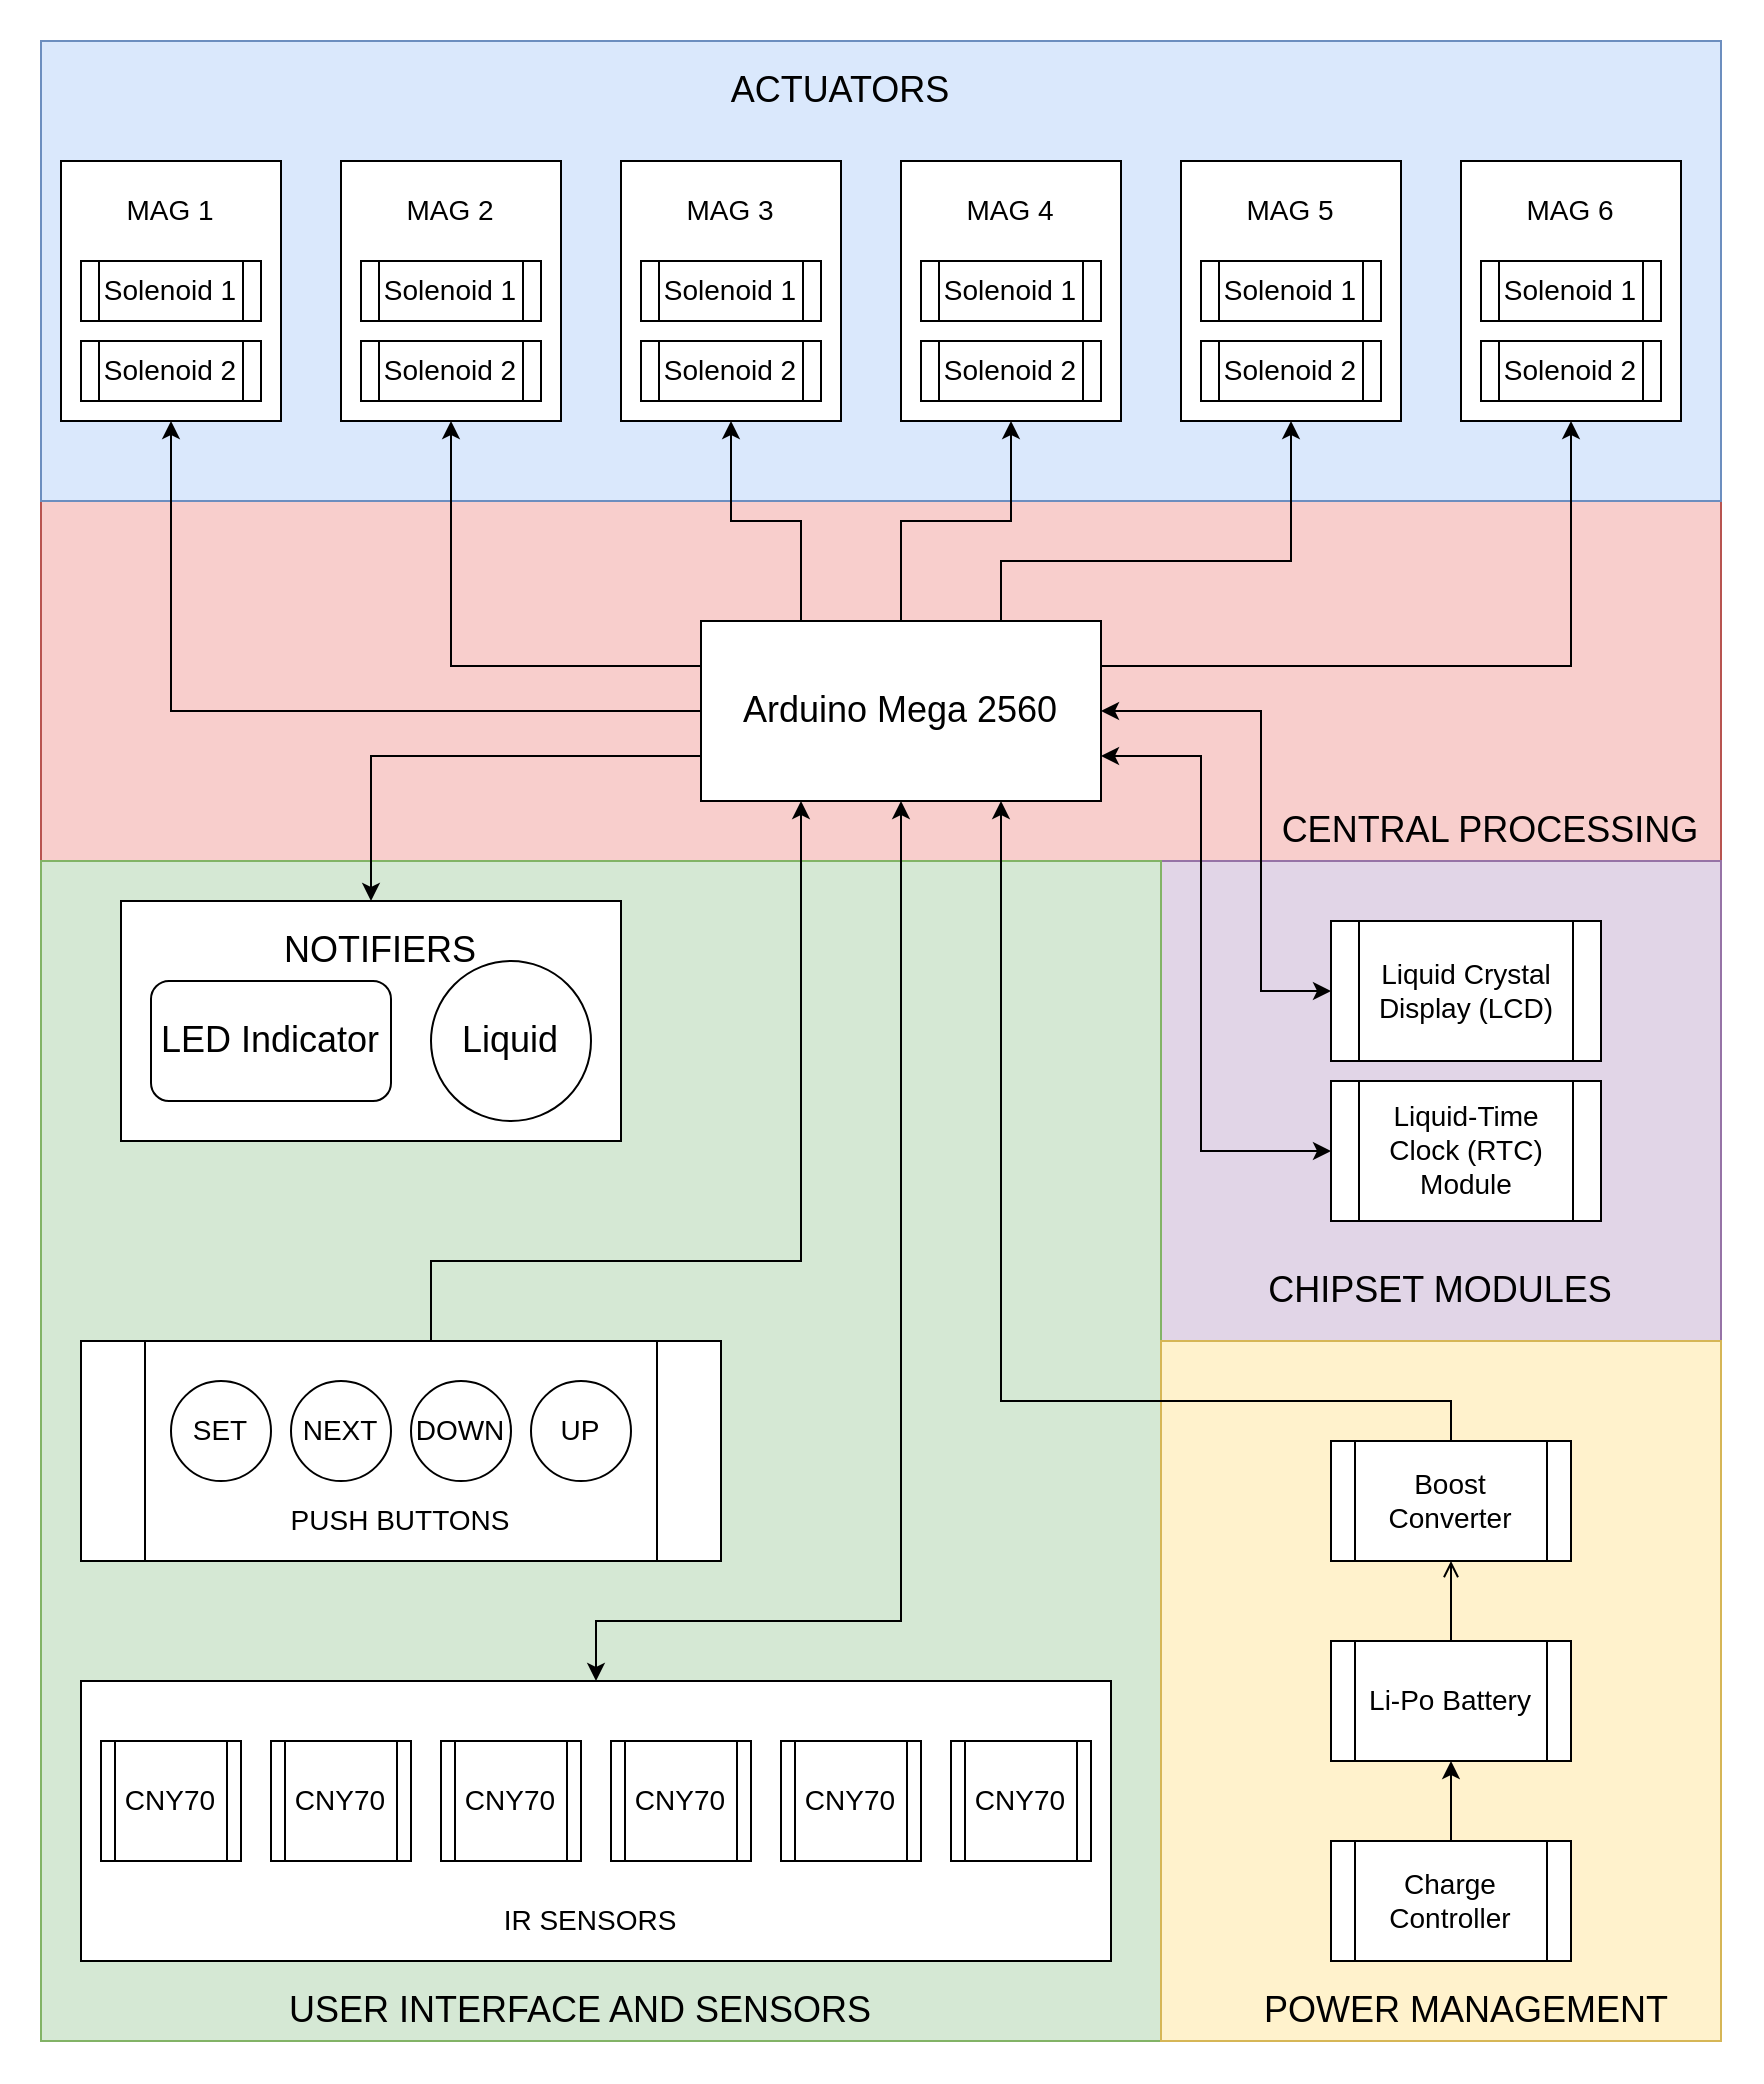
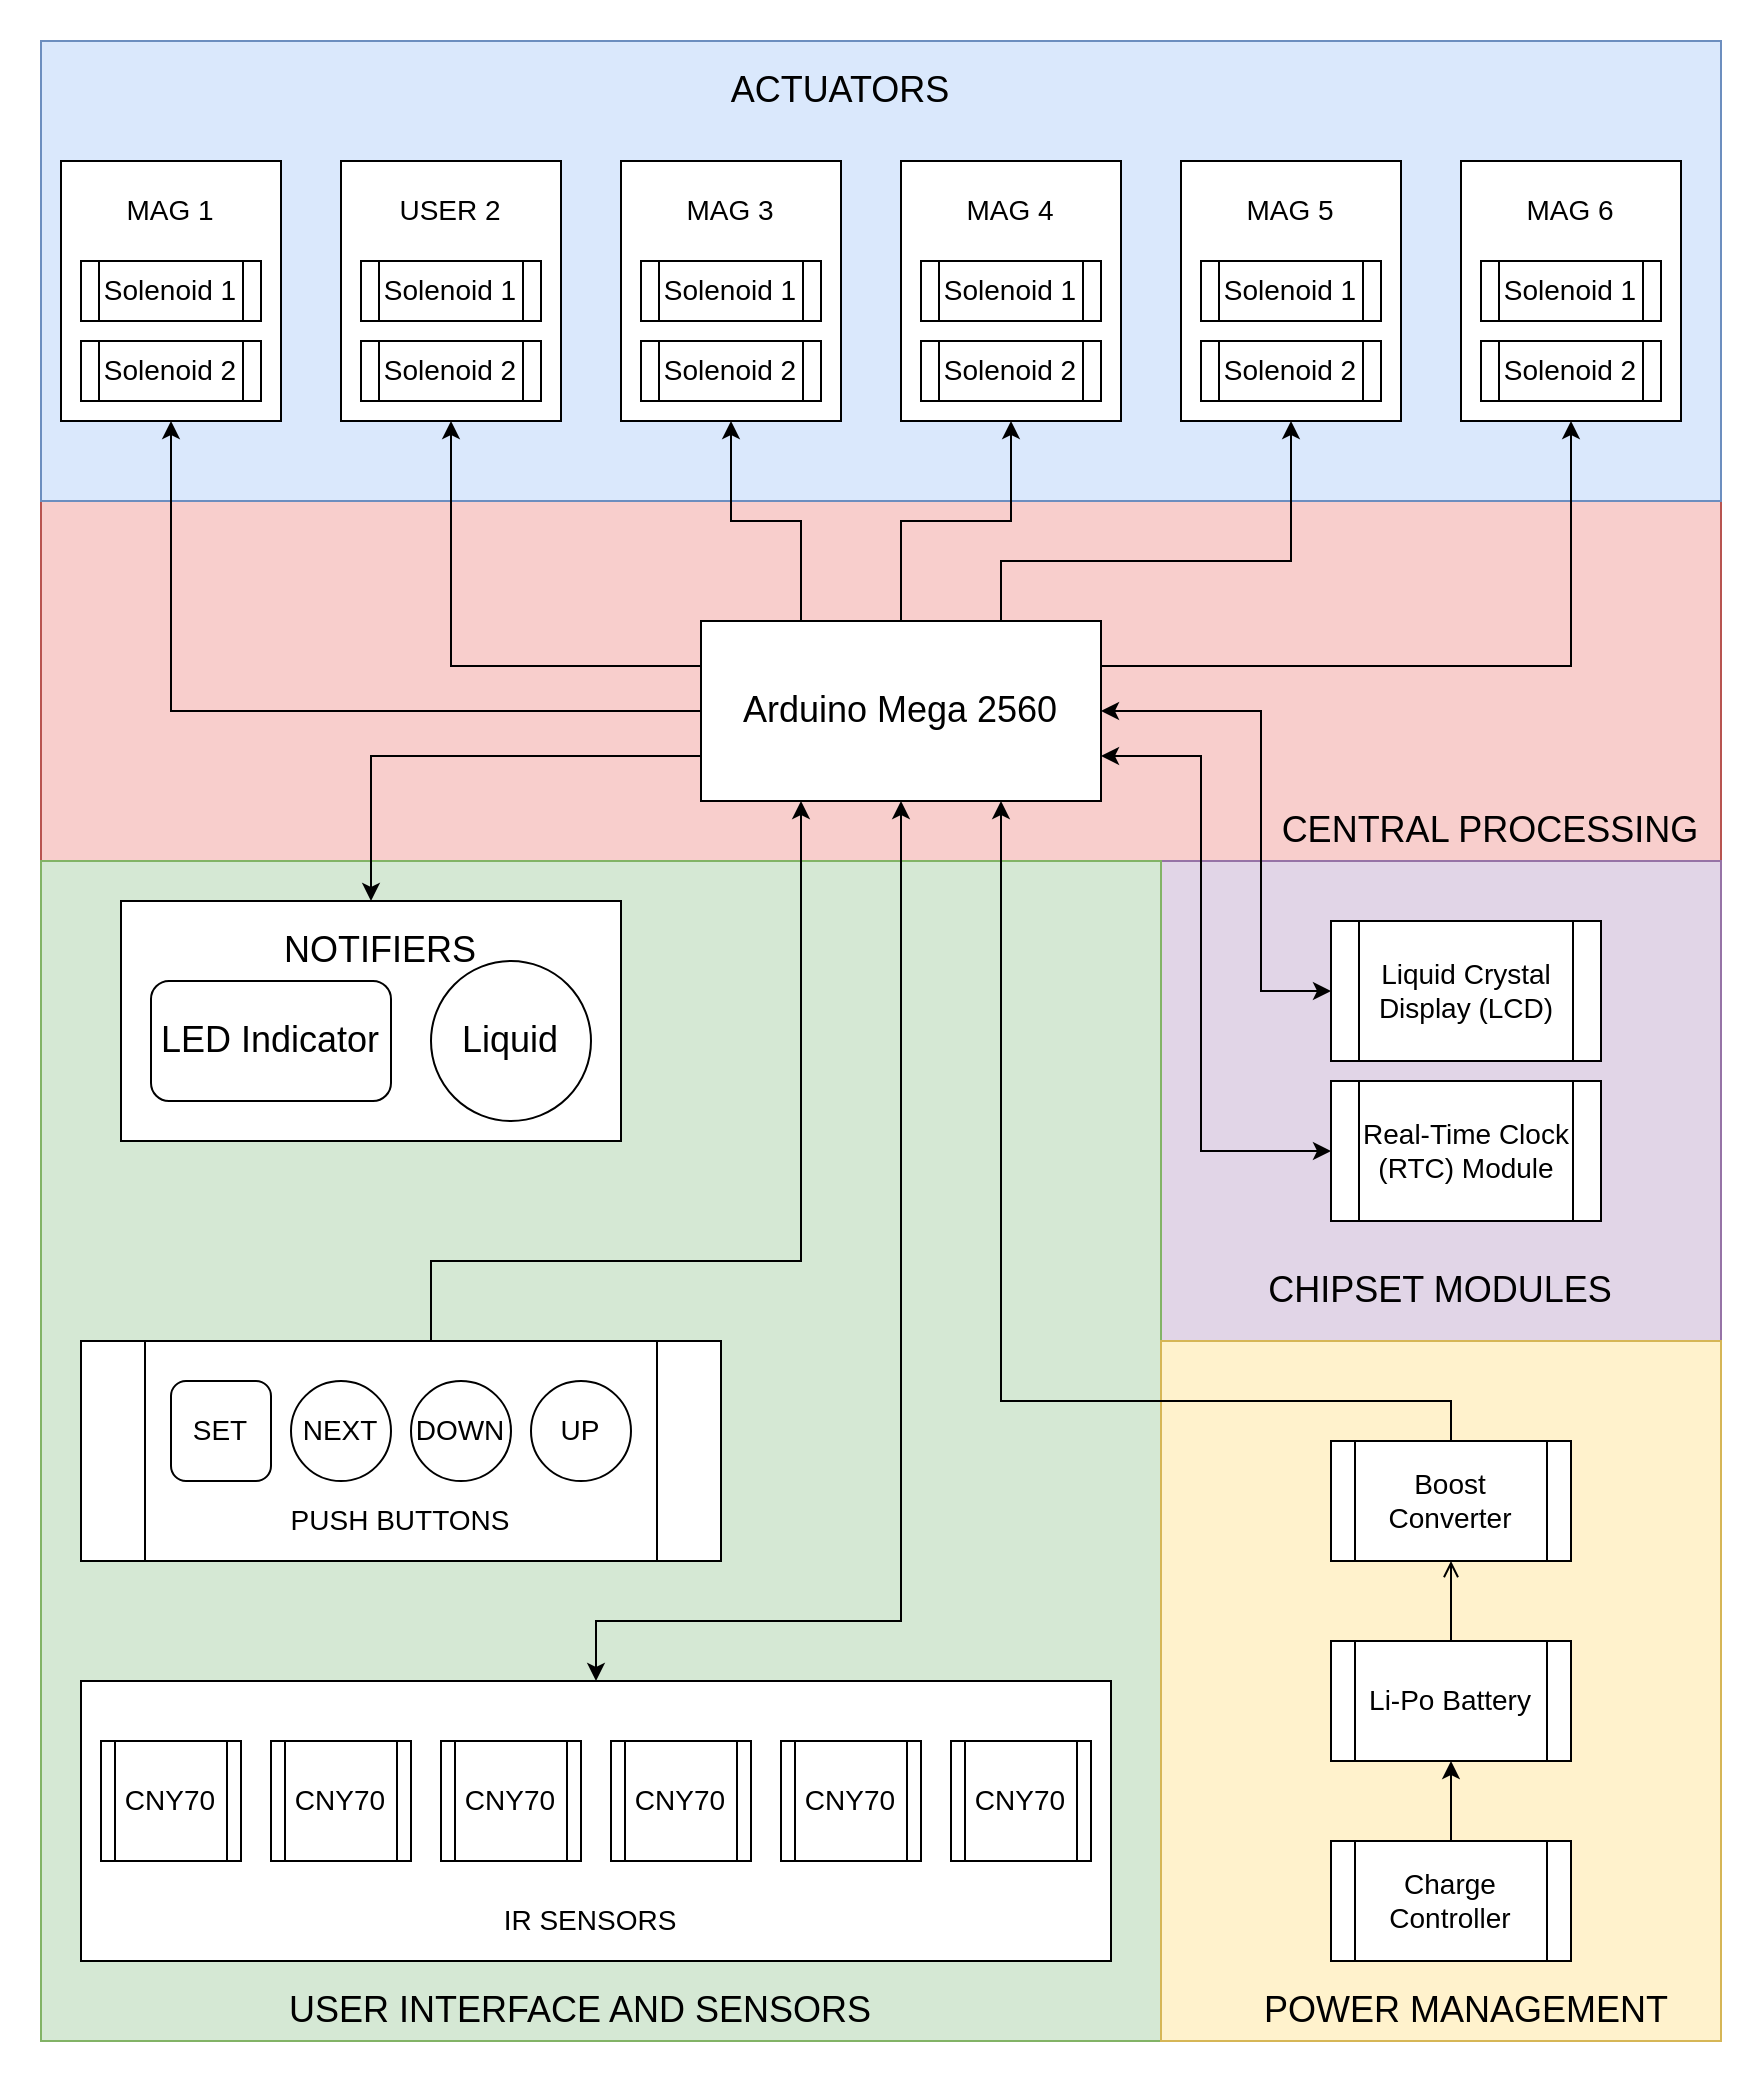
(451, 211) -> (451, 211)
(1467, 1151) -> (1467, 1151)
(221, 1431) -> (221, 1431)
